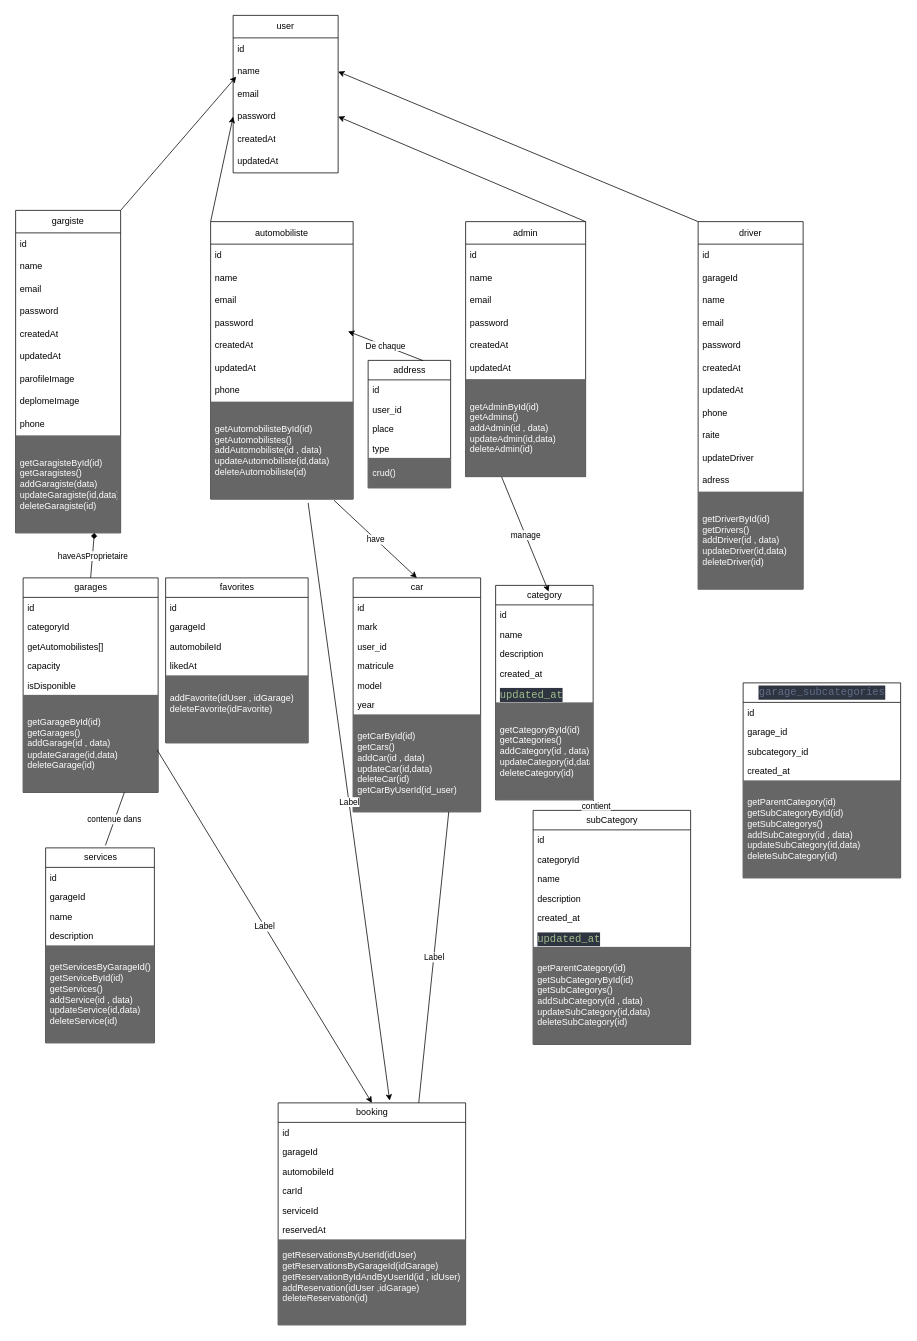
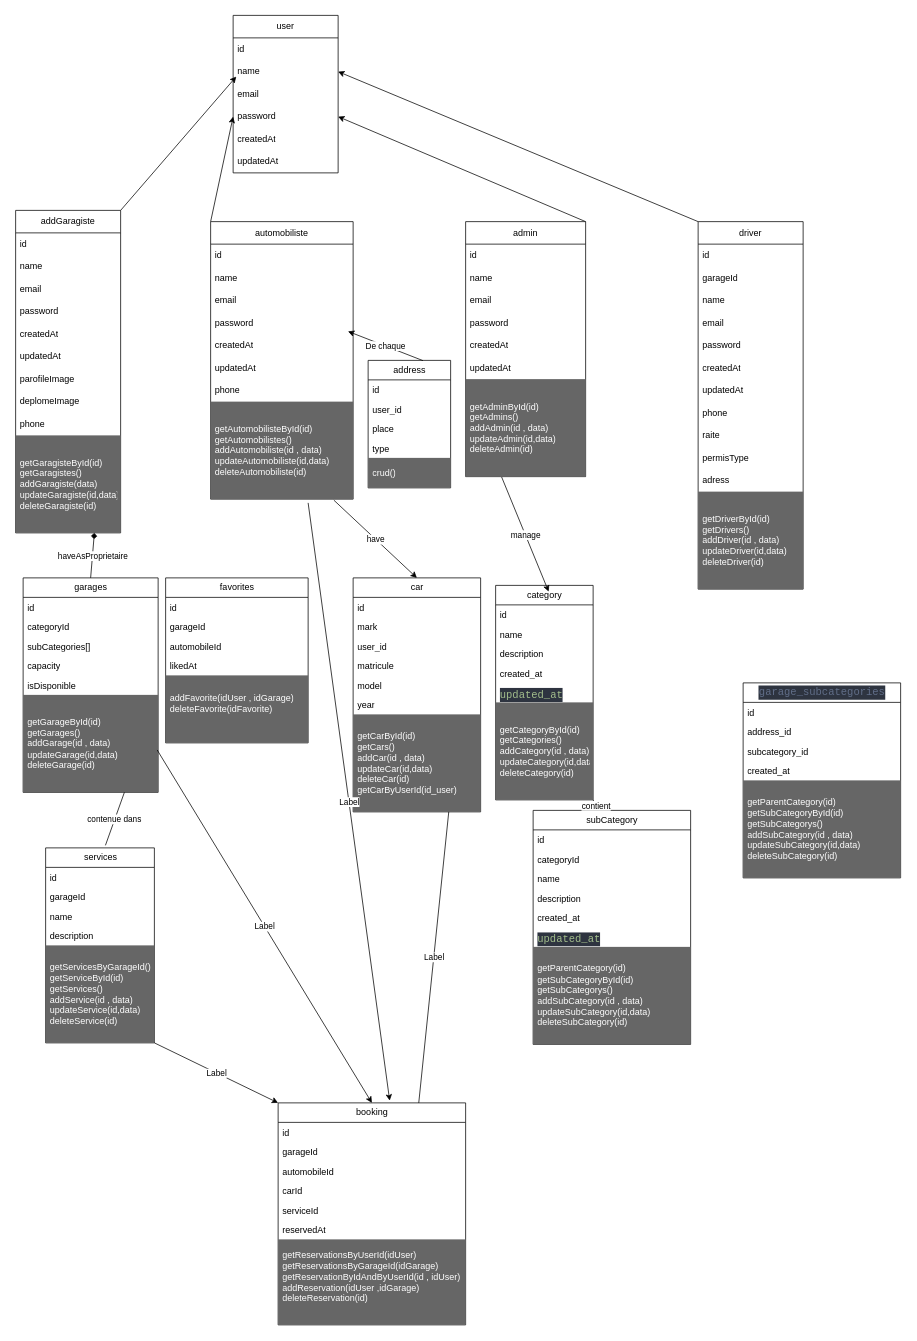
(68, 222) -> (68, 222)
(731, 458) -> (726, 458)
(72, 647) -> (64, 647)
(769, 733) -> (771, 733)
none -> (214, 1072)
